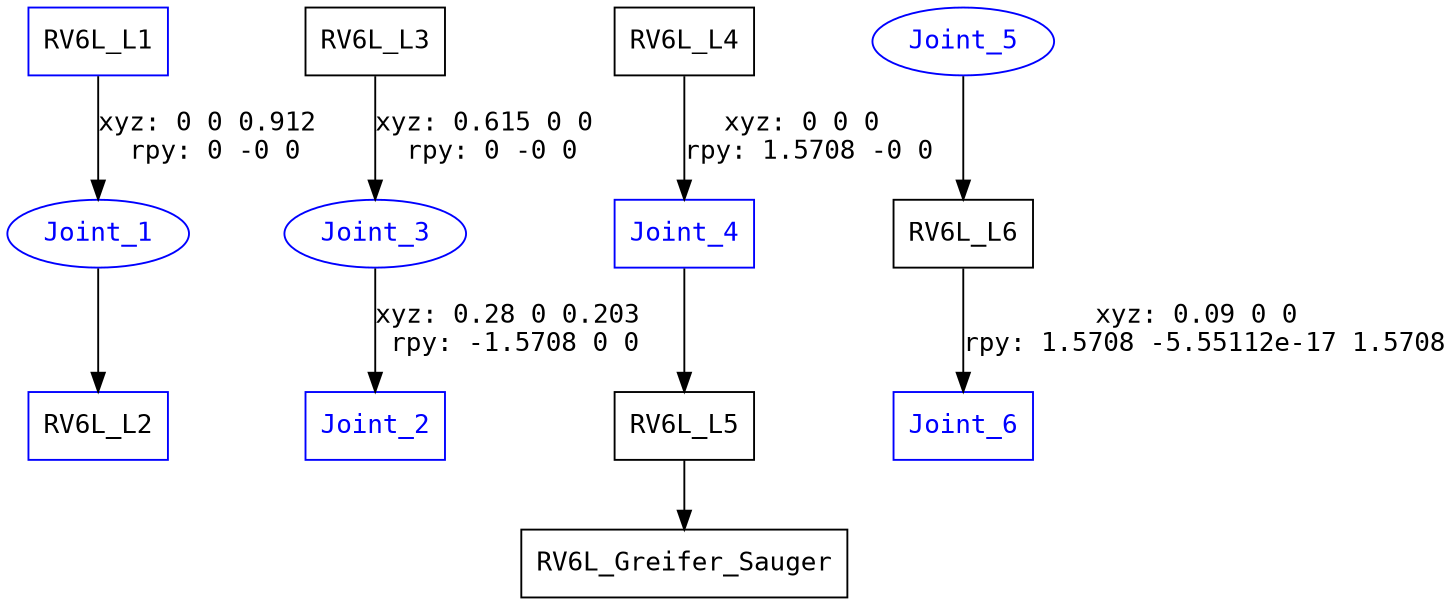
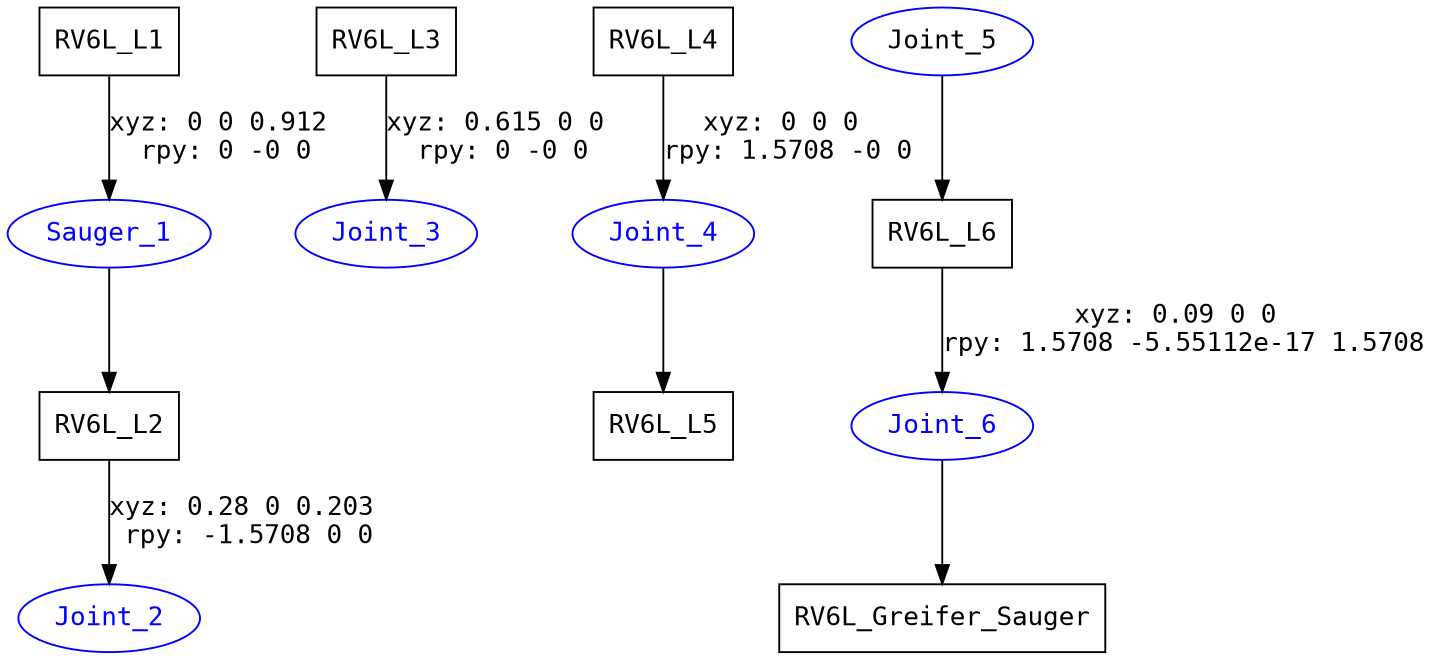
(98, 41) -> (109, 41)
(963, 41) -> (942, 41)
(98, 234) -> (109, 234)
(684, 234) -> (663, 234)
(375, 320) -> (109, 513)
(98, 426) -> (109, 426)
(375, 426) -> (109, 618)
(963, 426) -> (942, 426)
(684, 485) -> (942, 513)
